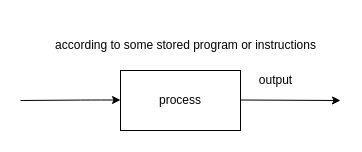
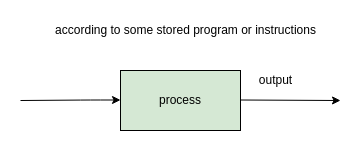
(186, 46) -> (186, 31)
(181, 101) -> (181, 101)
